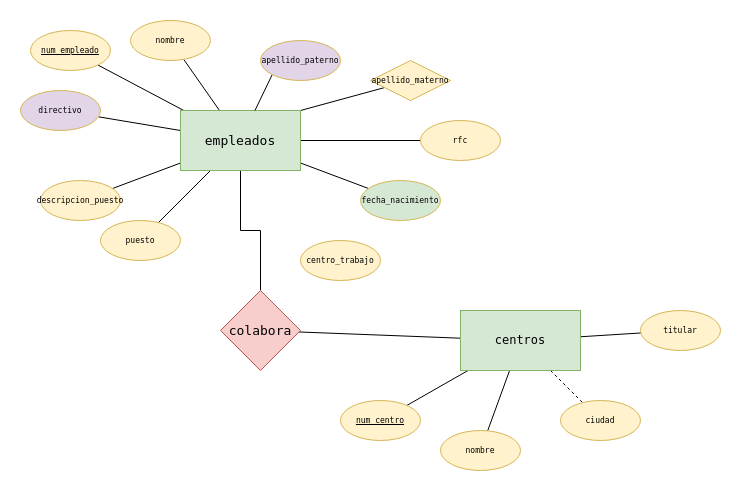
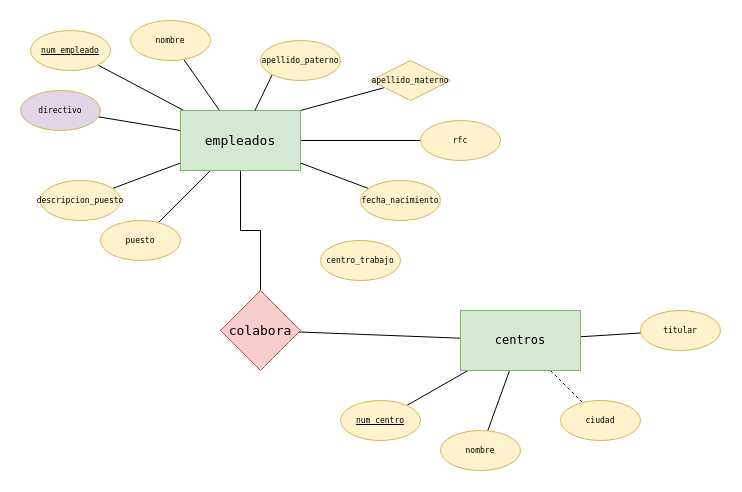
(301, 61) -> (301, 61)
(401, 201) -> (401, 201)
(341, 261) -> (361, 261)
